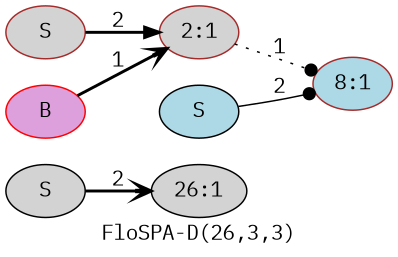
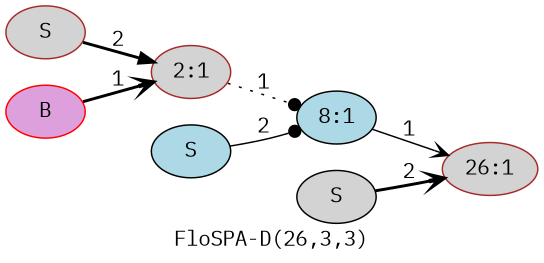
(353, 84) -> (337, 118)
none -> (403, 140)
(199, 191) -> (490, 169)
